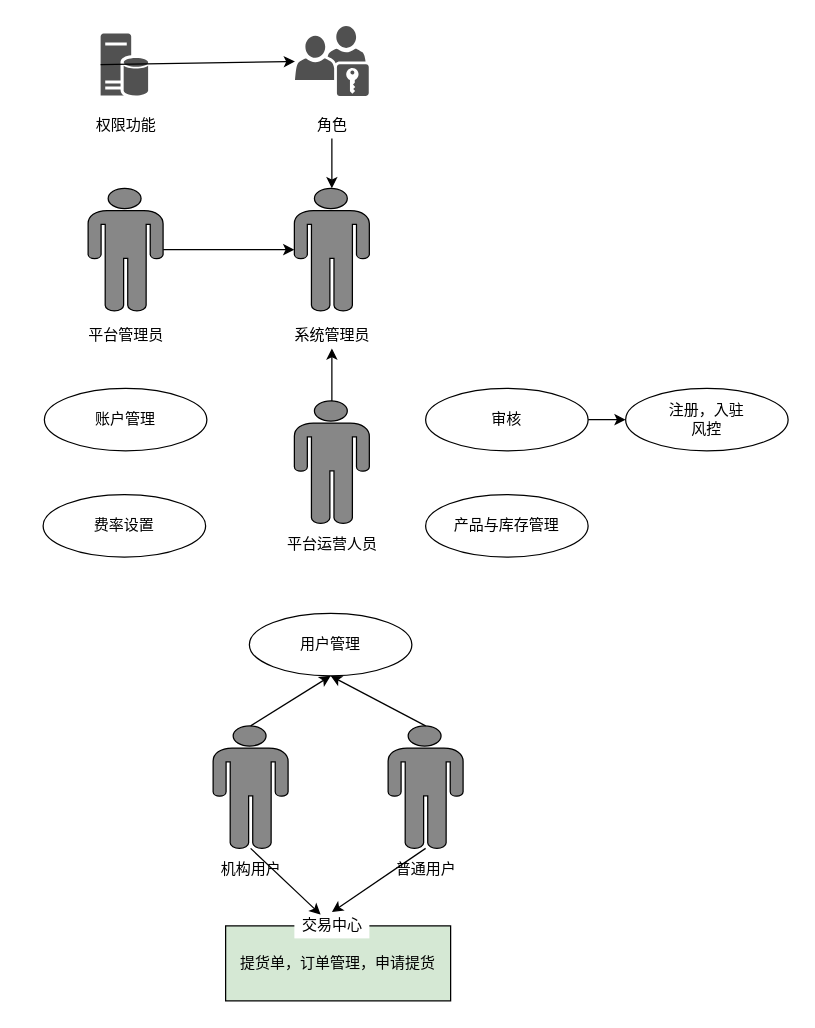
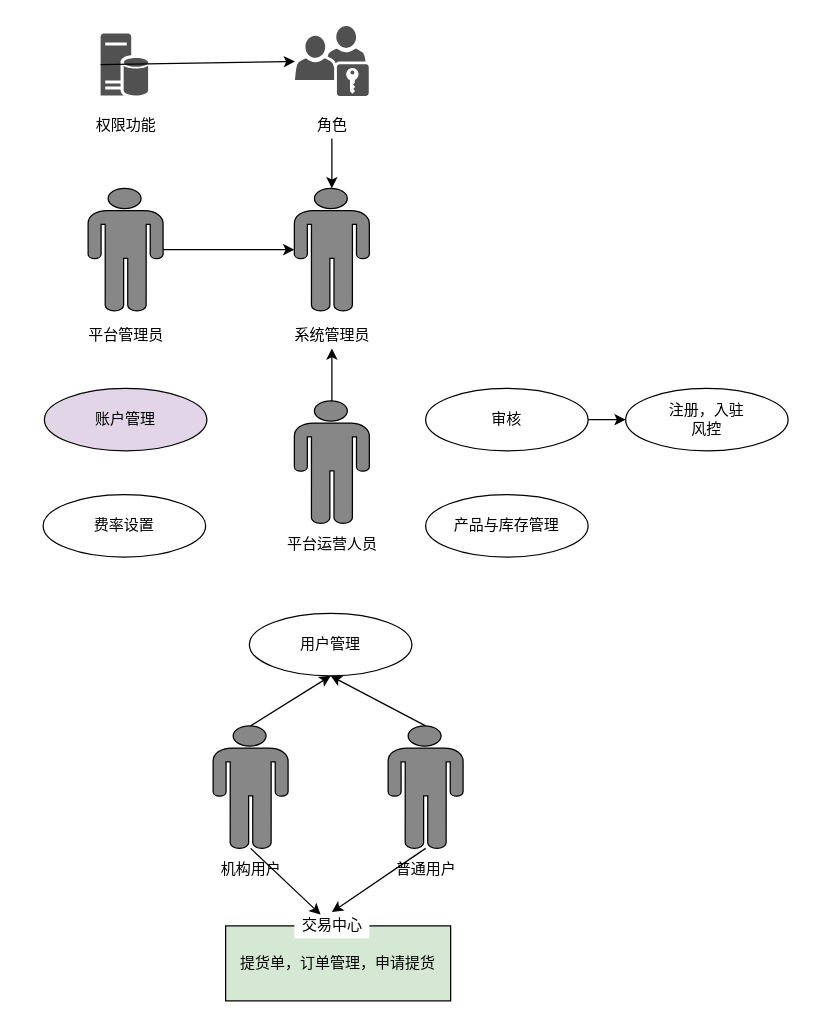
(126, 419) -> (126, 419)
